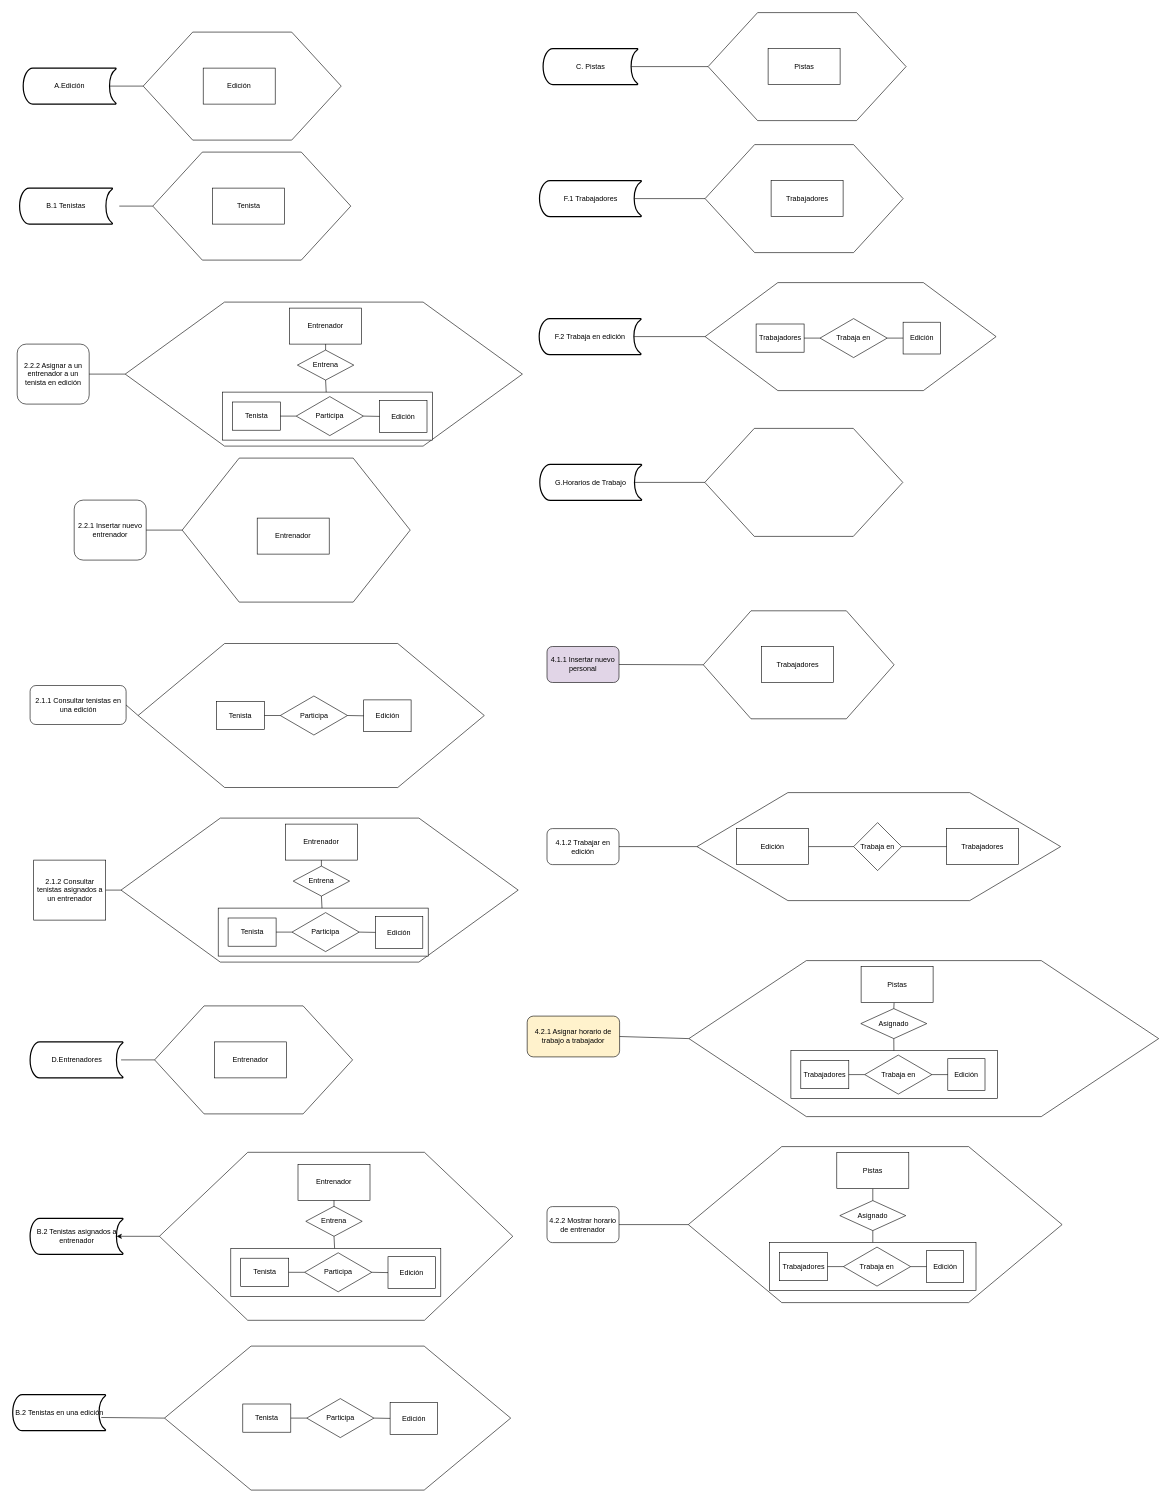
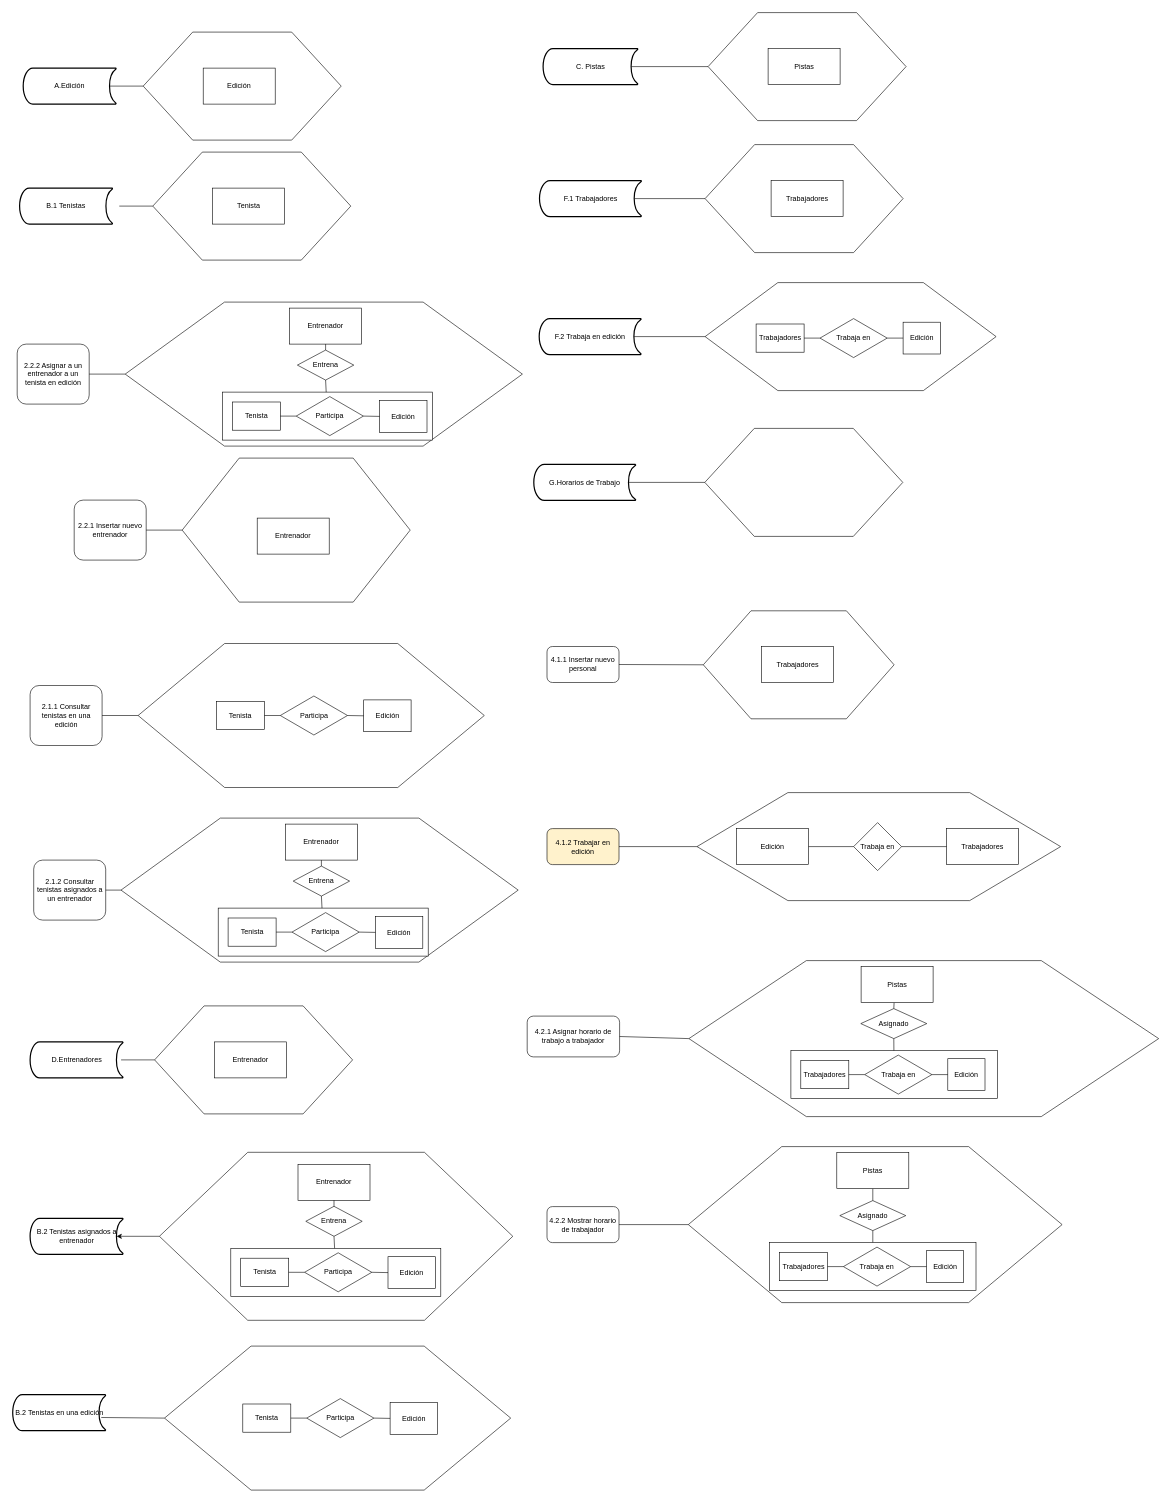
(591, 482) -> (585, 482)
(583, 665) -> (583, 665)
(78, 705) -> (66, 716)
(583, 847) -> (583, 847)
(70, 890) -> (70, 890)
(573, 1037) -> (573, 1037)
(583, 1225) -> (583, 1225)
